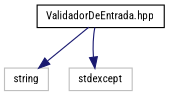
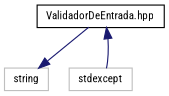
(93, 42) -> (108, 54)
